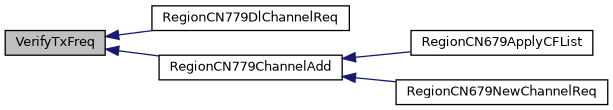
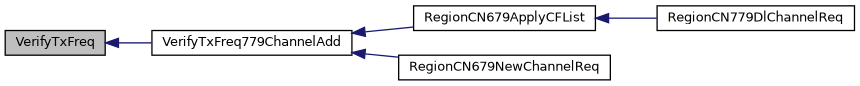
(136, 33) -> (633, 18)
(251, 68) -> (252, 43)
